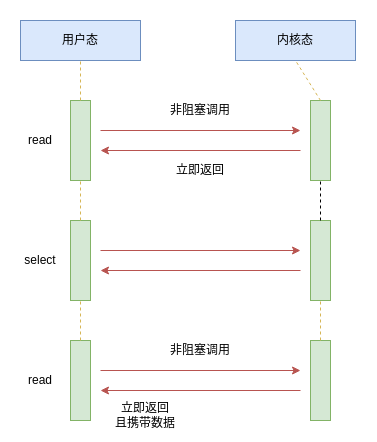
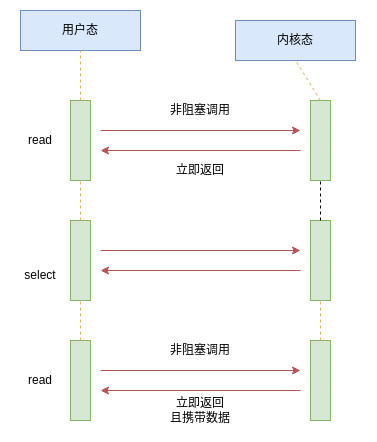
(81, 41) -> (81, 31)
(41, 261) -> (41, 276)
(146, 416) -> (201, 411)
